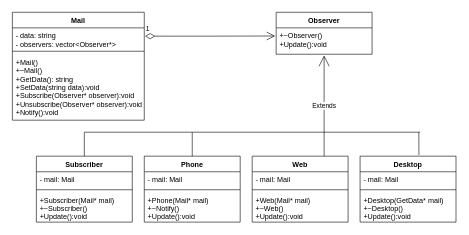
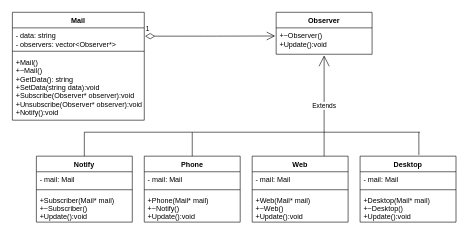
(84, 164) -> (84, 164)
(407, 200) -> (399, 200)
